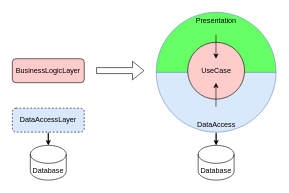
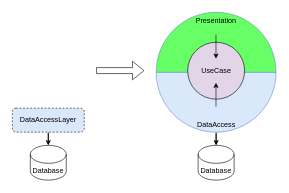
(48, 71) -> none
(216, 71) -> (216, 71)
